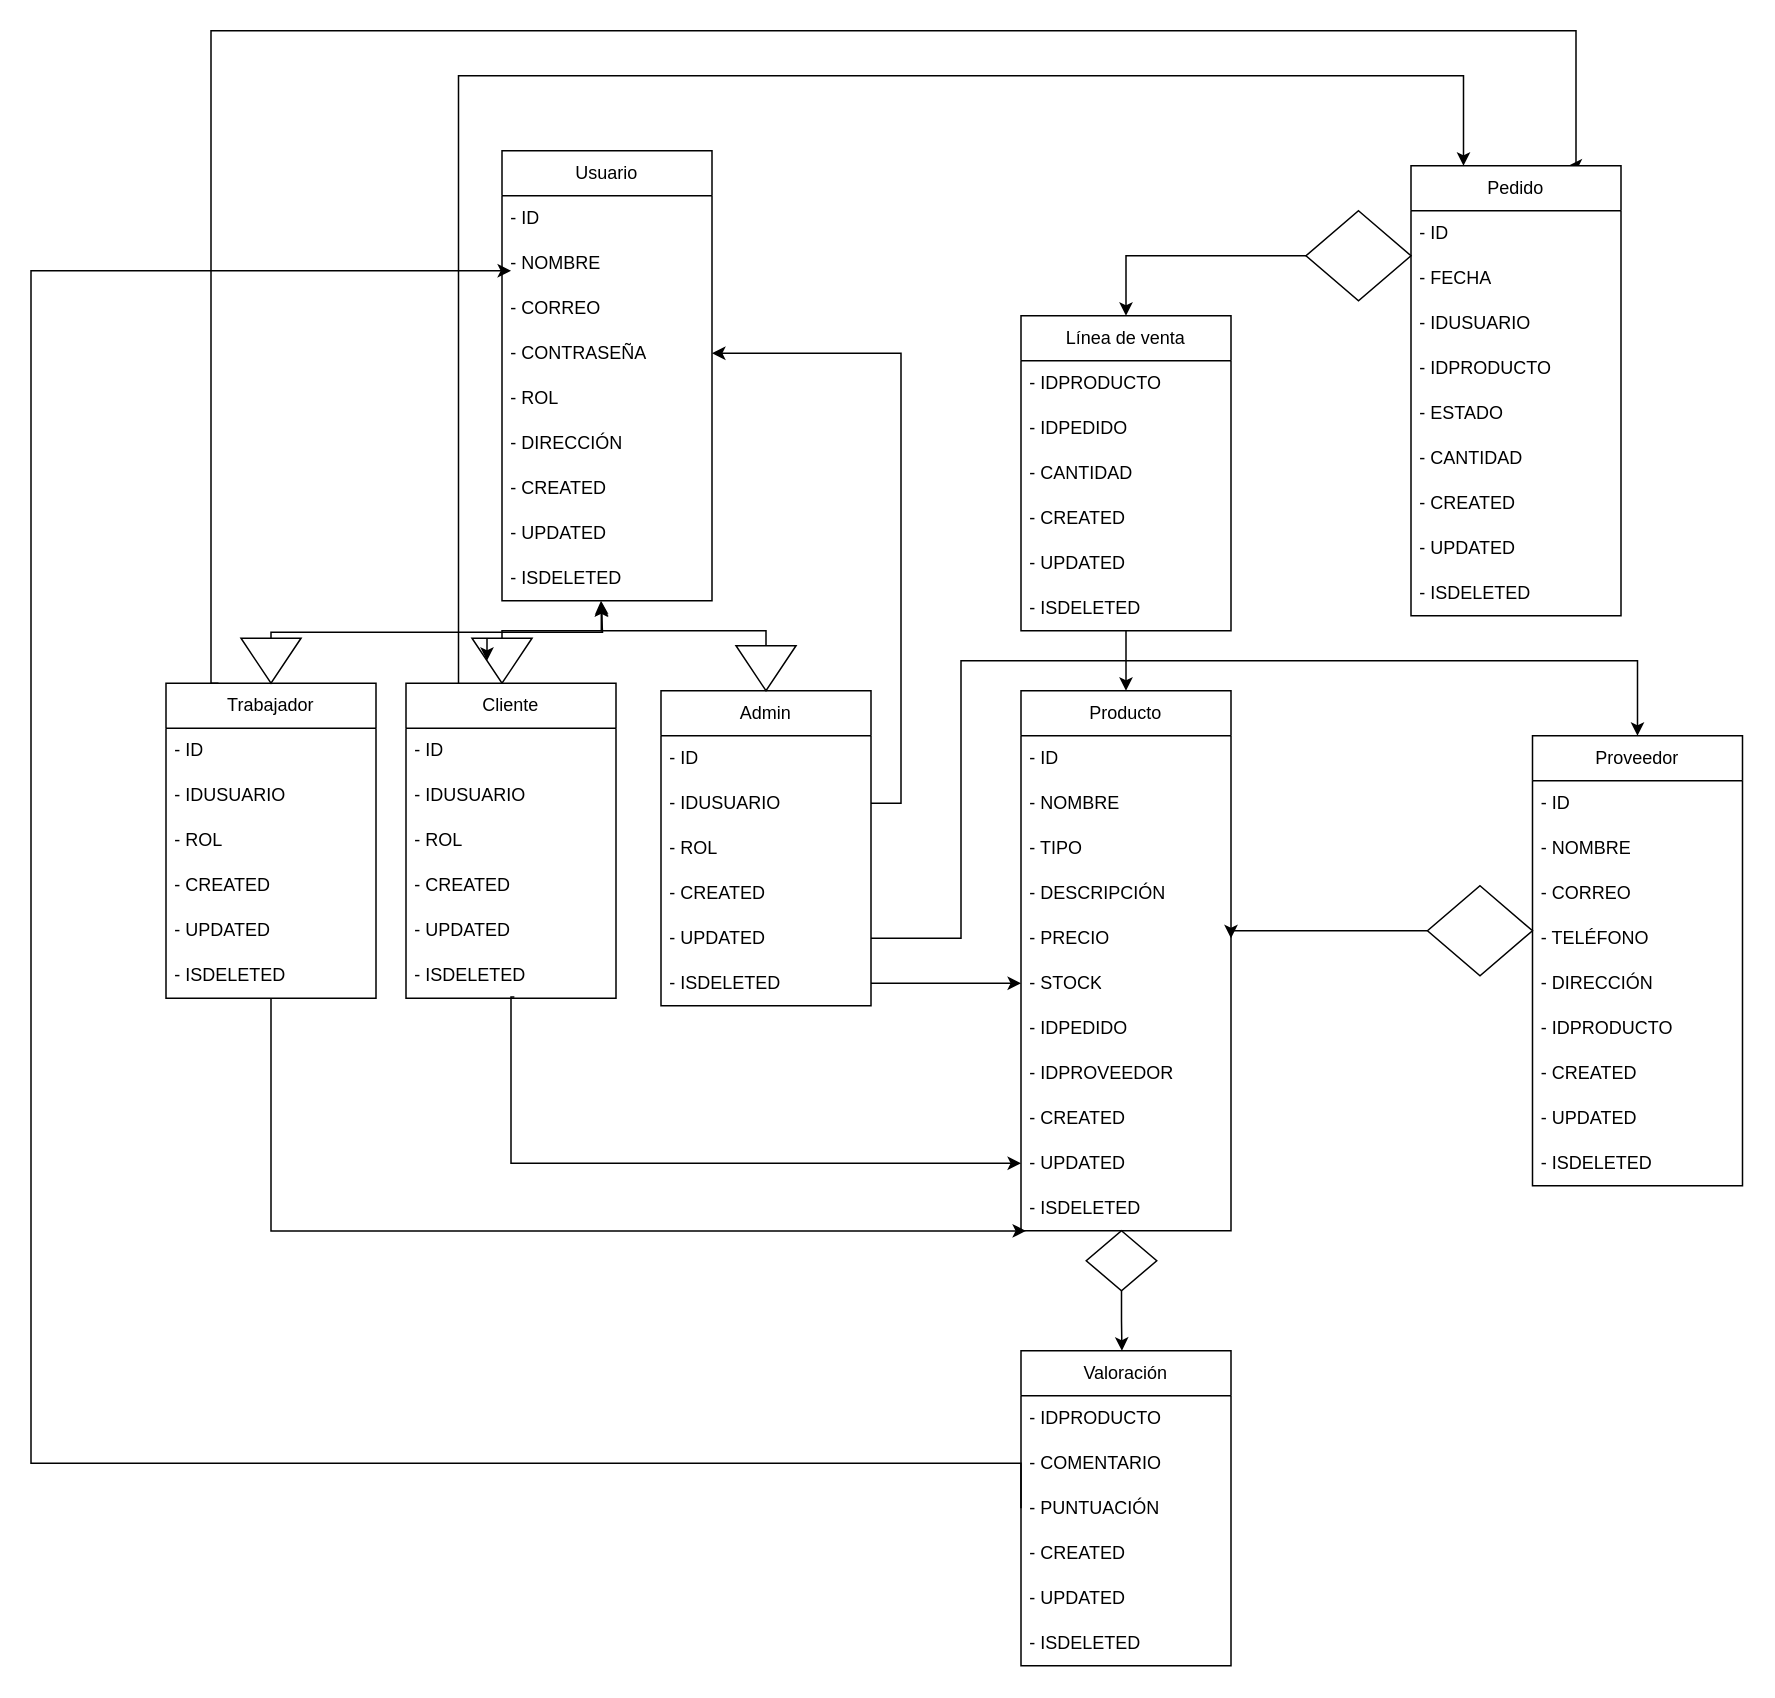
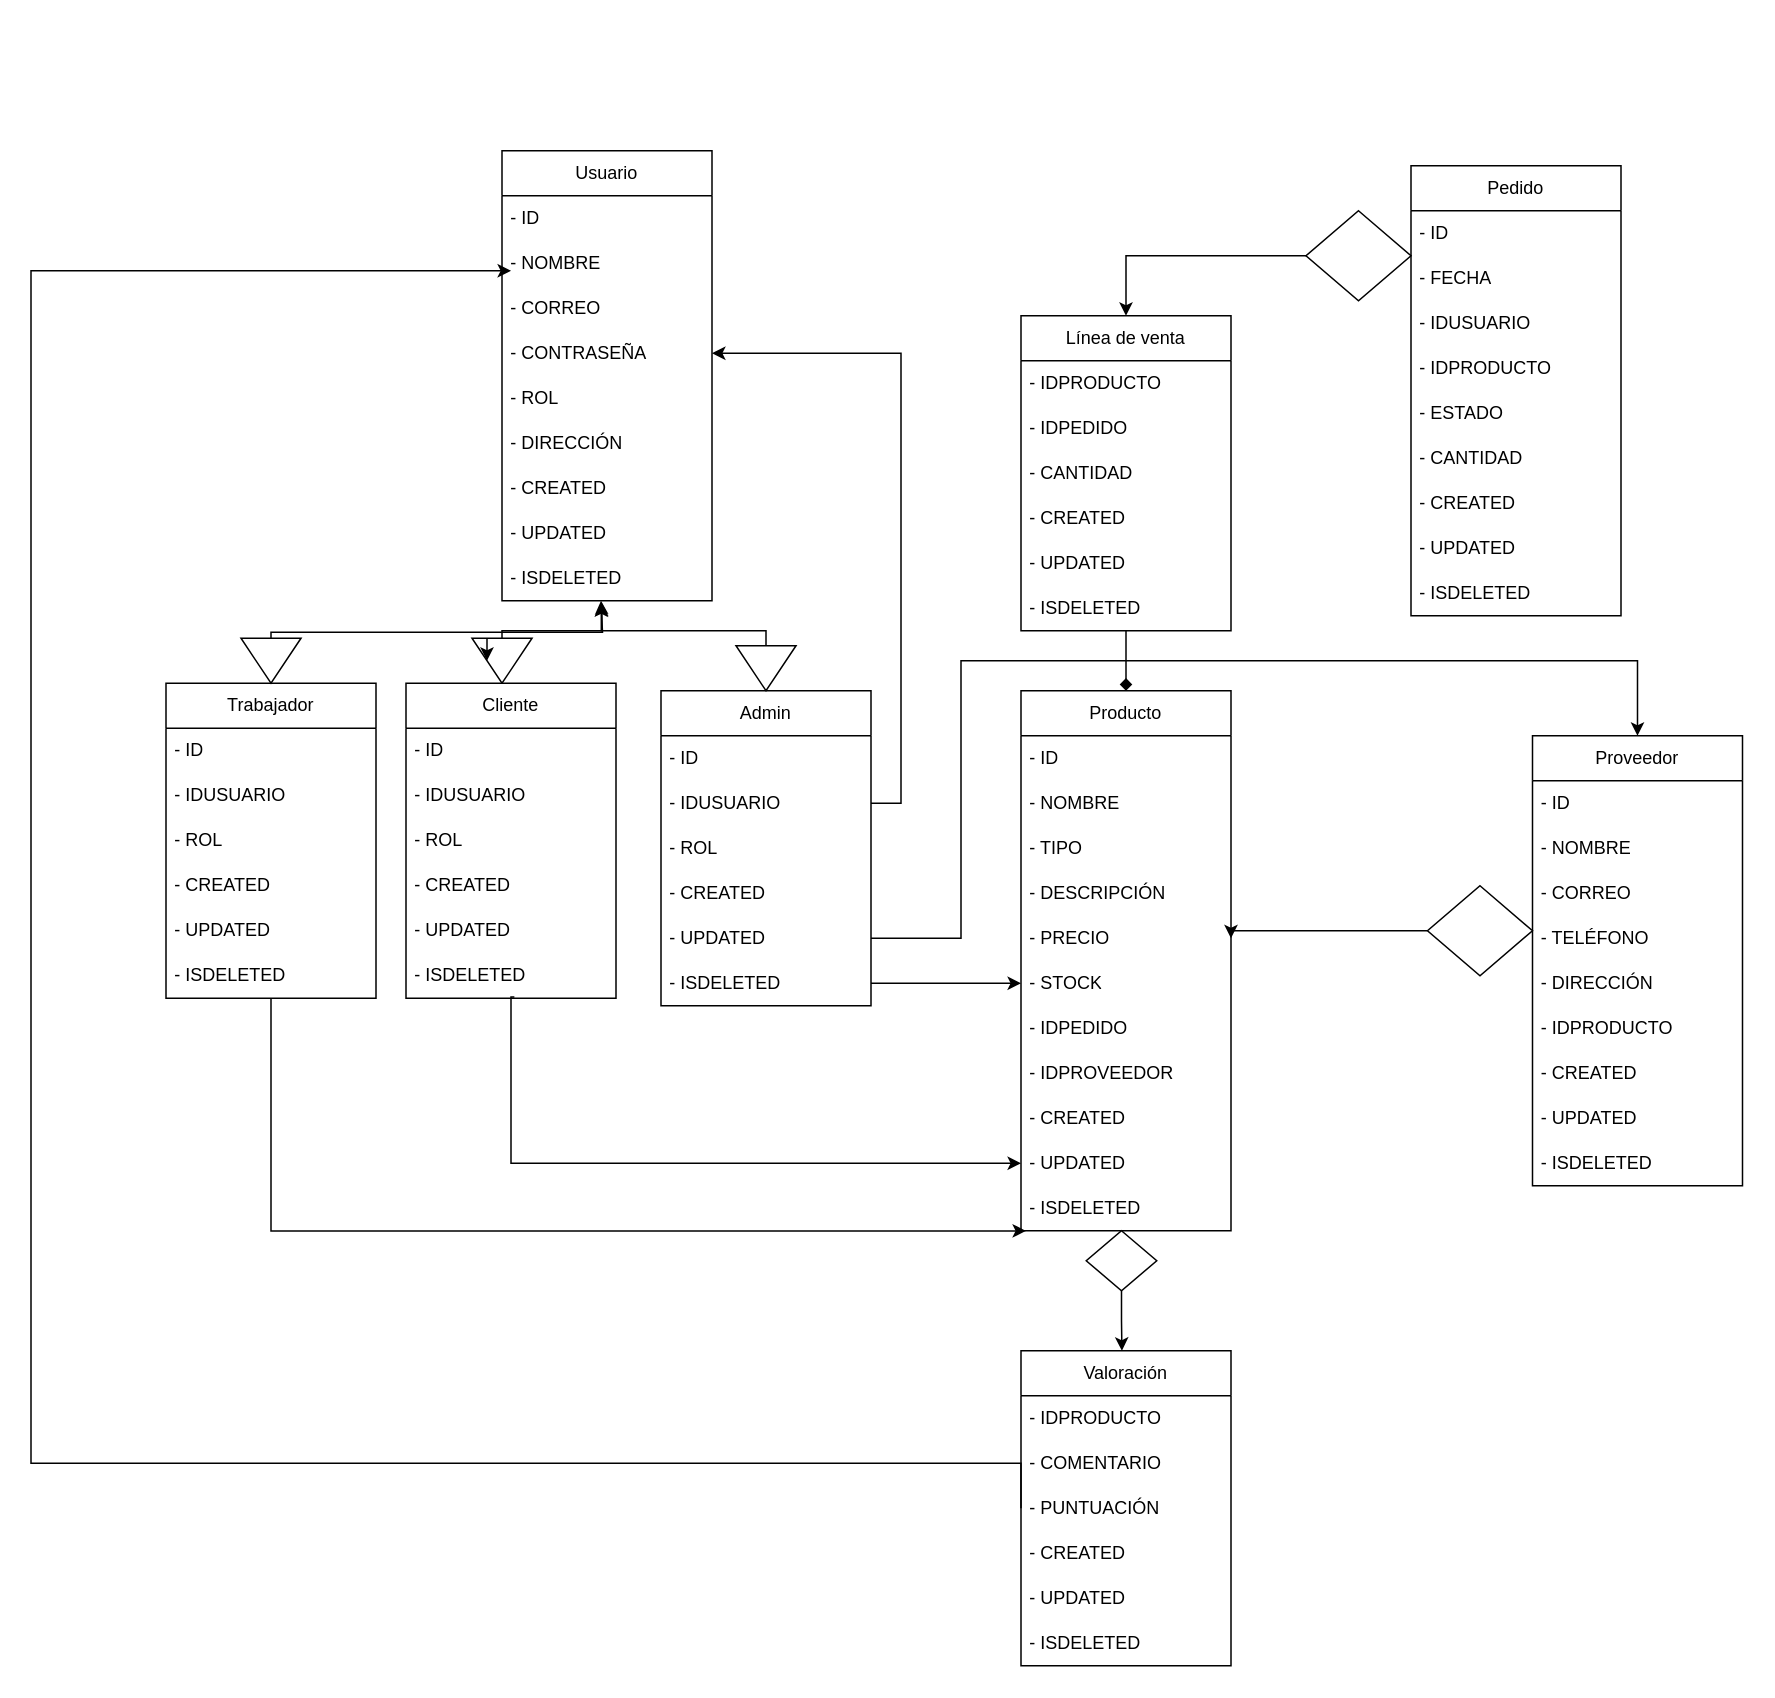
(635, 31) -> none
(697, 76) -> none
(1126, 679) -> (1126, 678)
